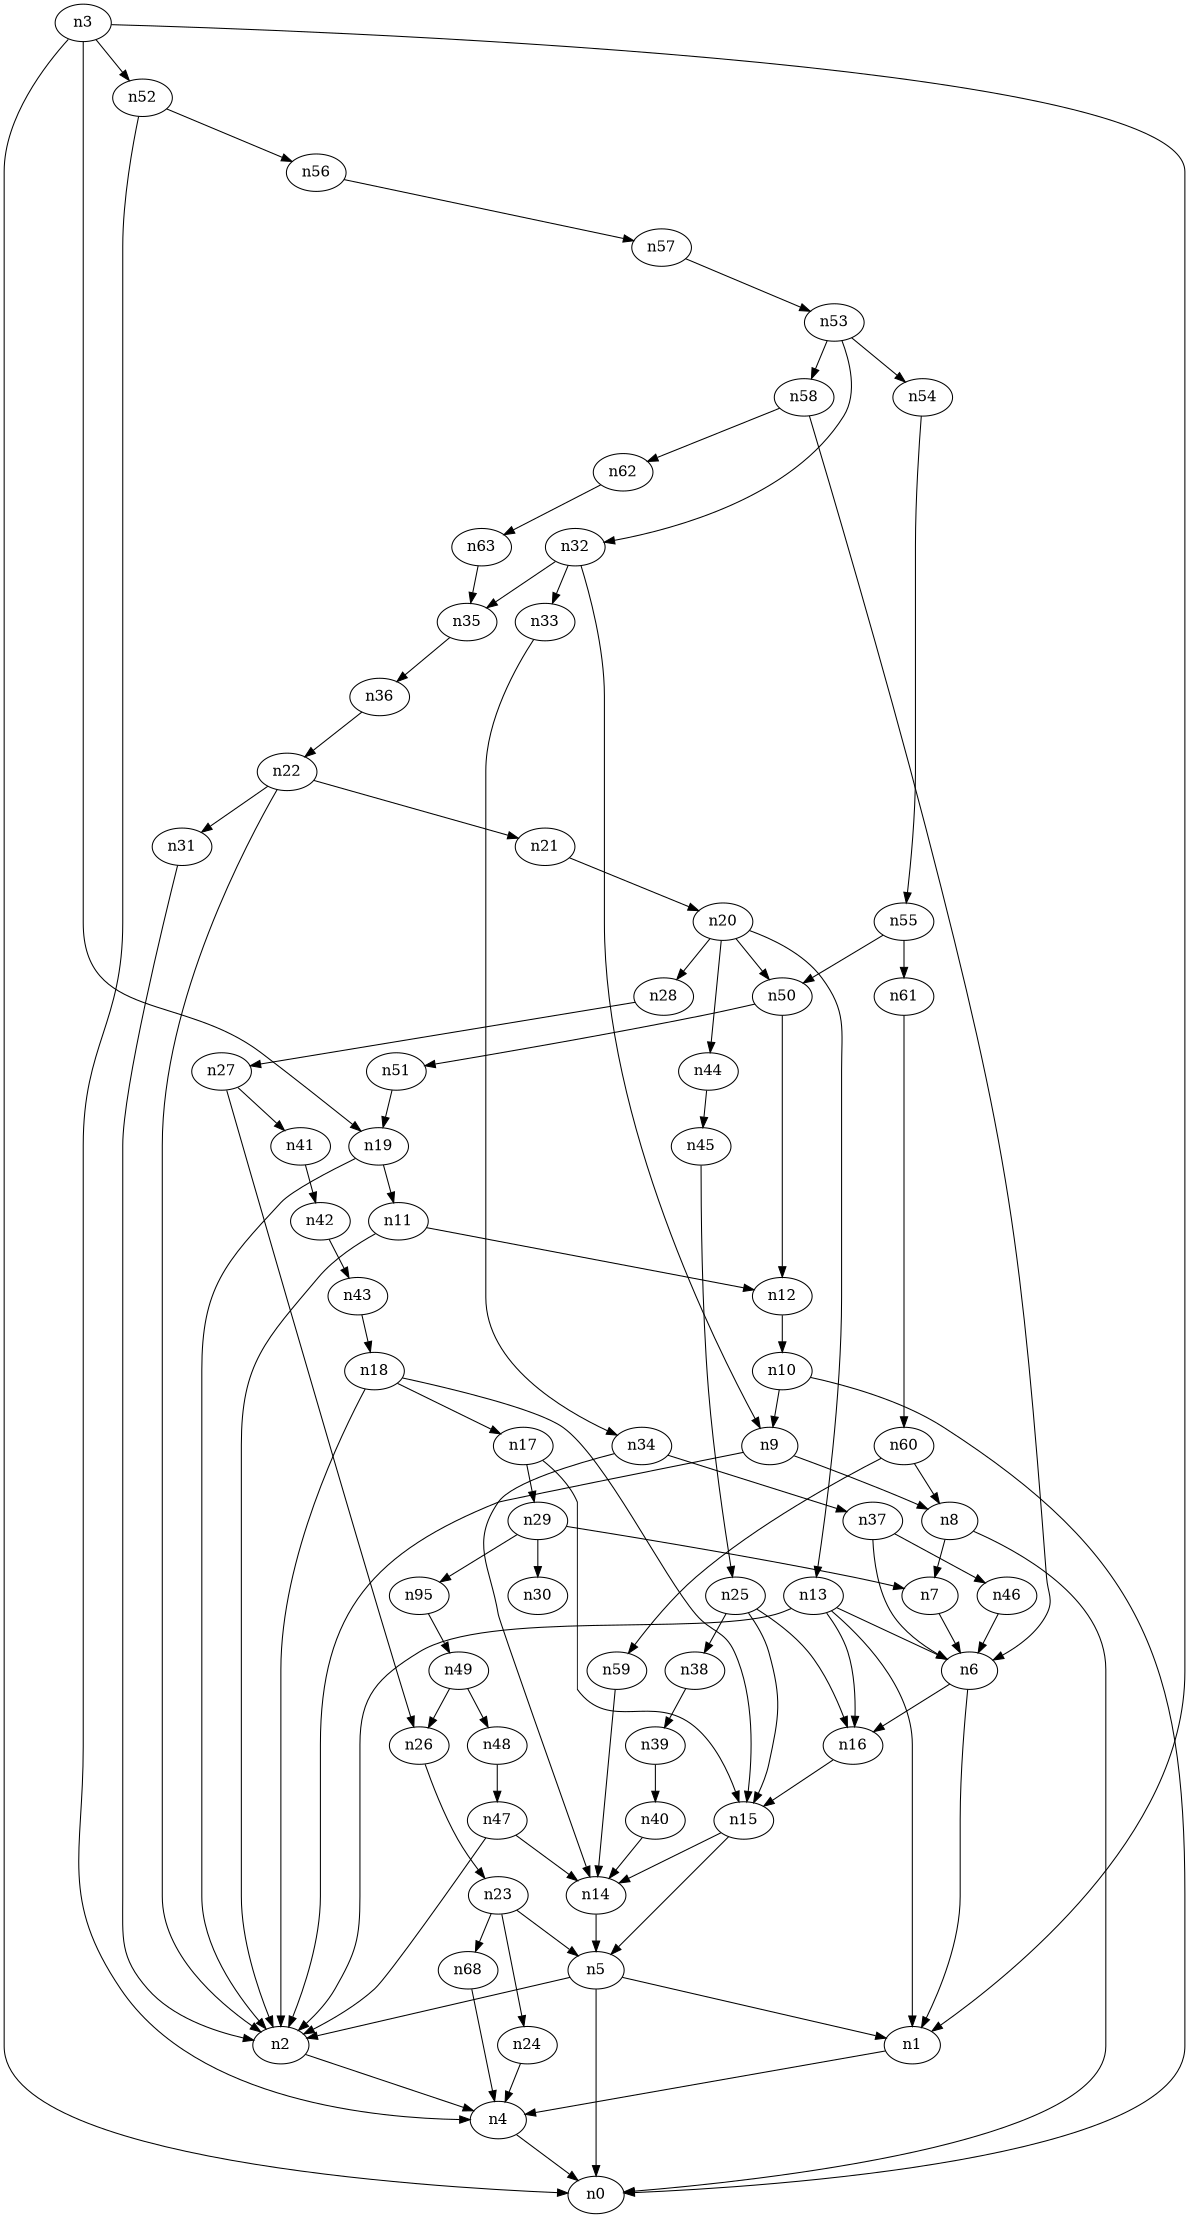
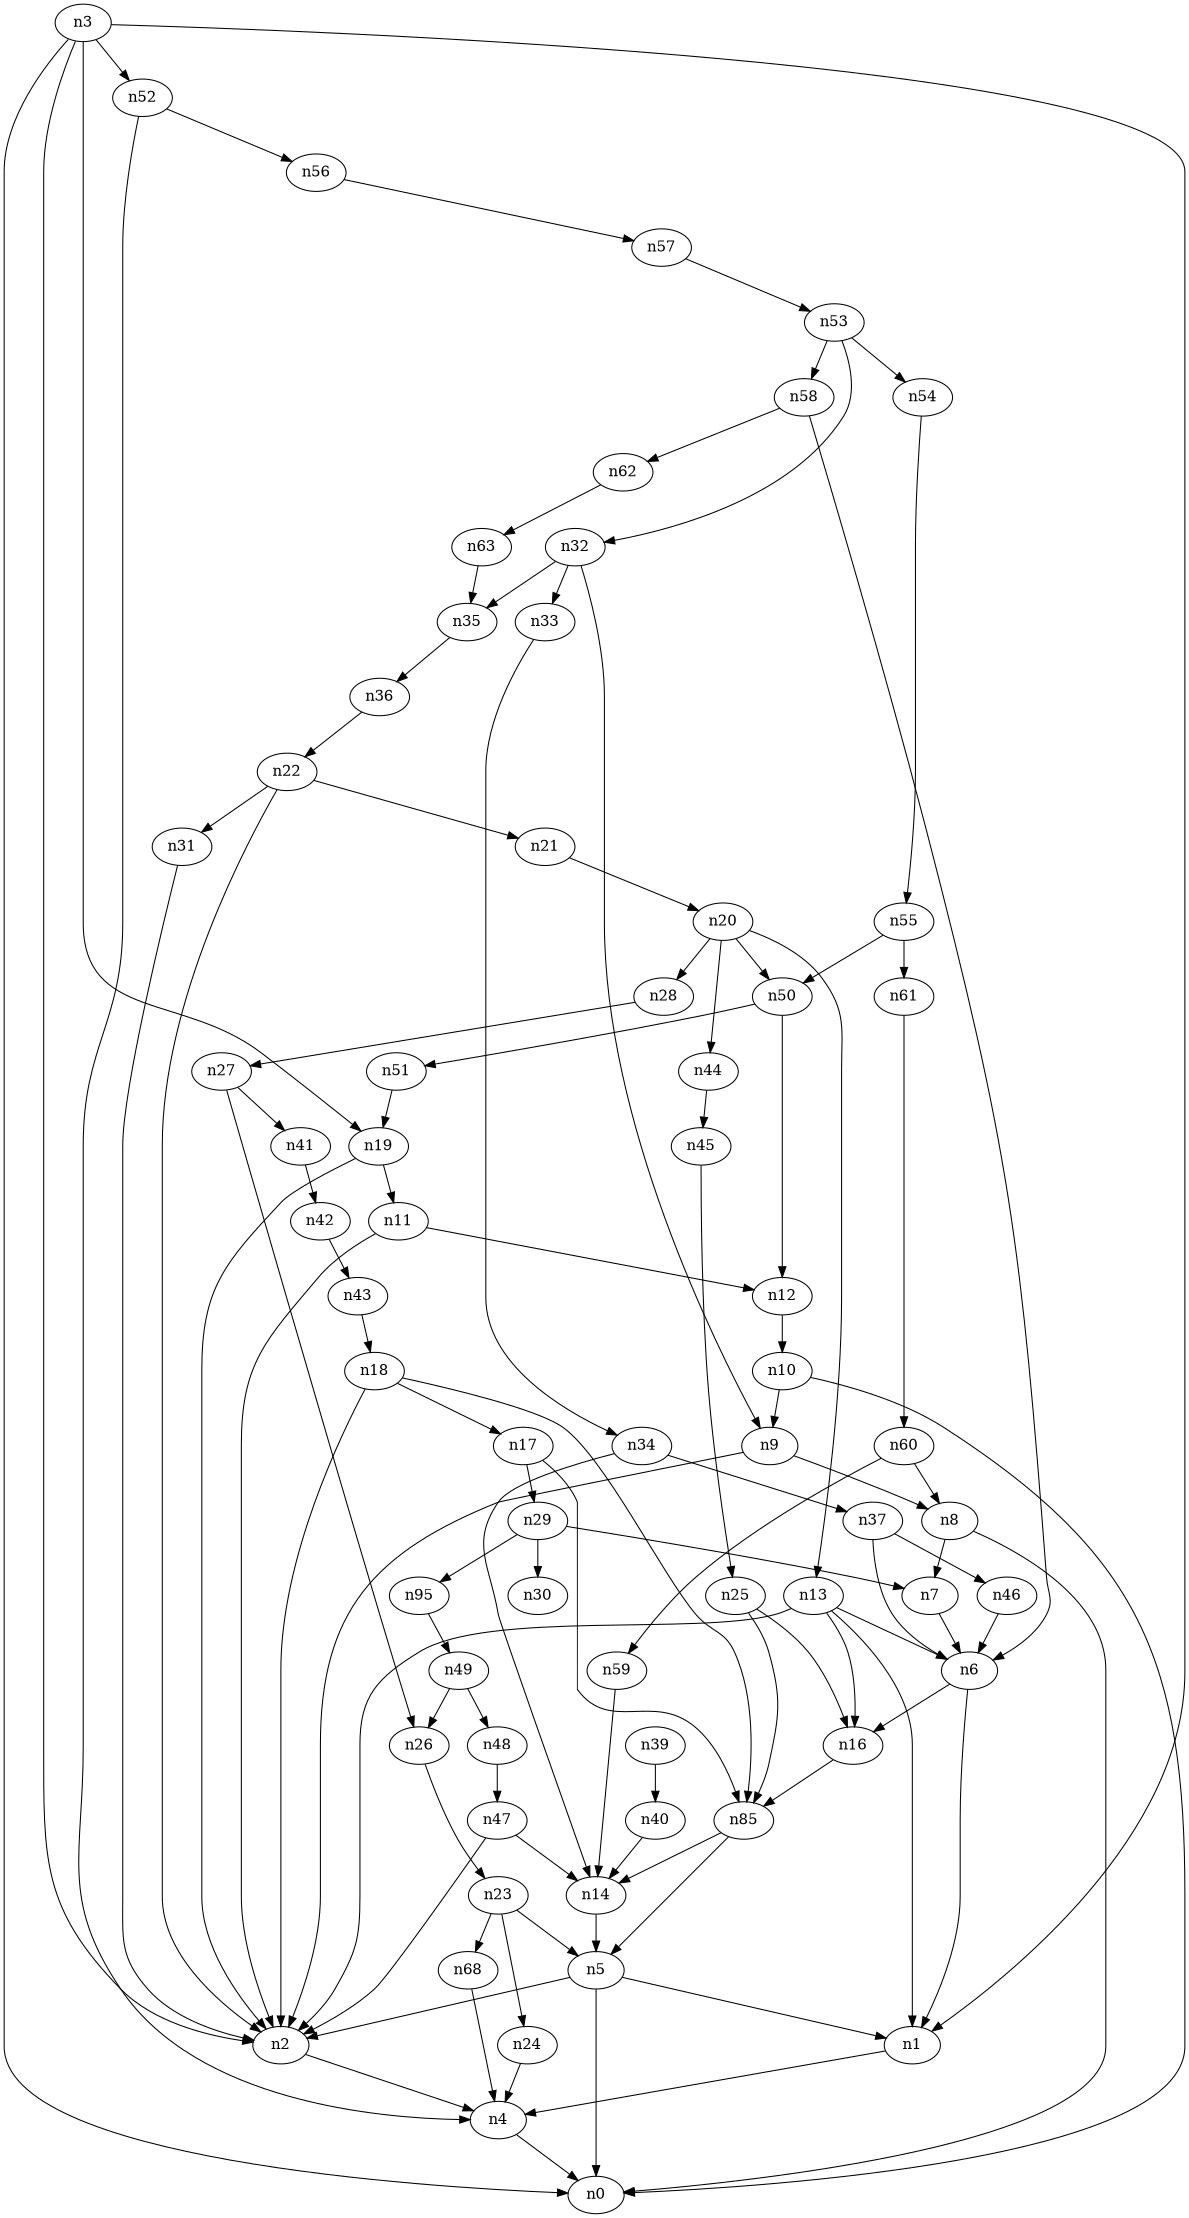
none -> (44, 1091)
(695, 1671) -> none
(744, 1820) -> (744, 1820)
